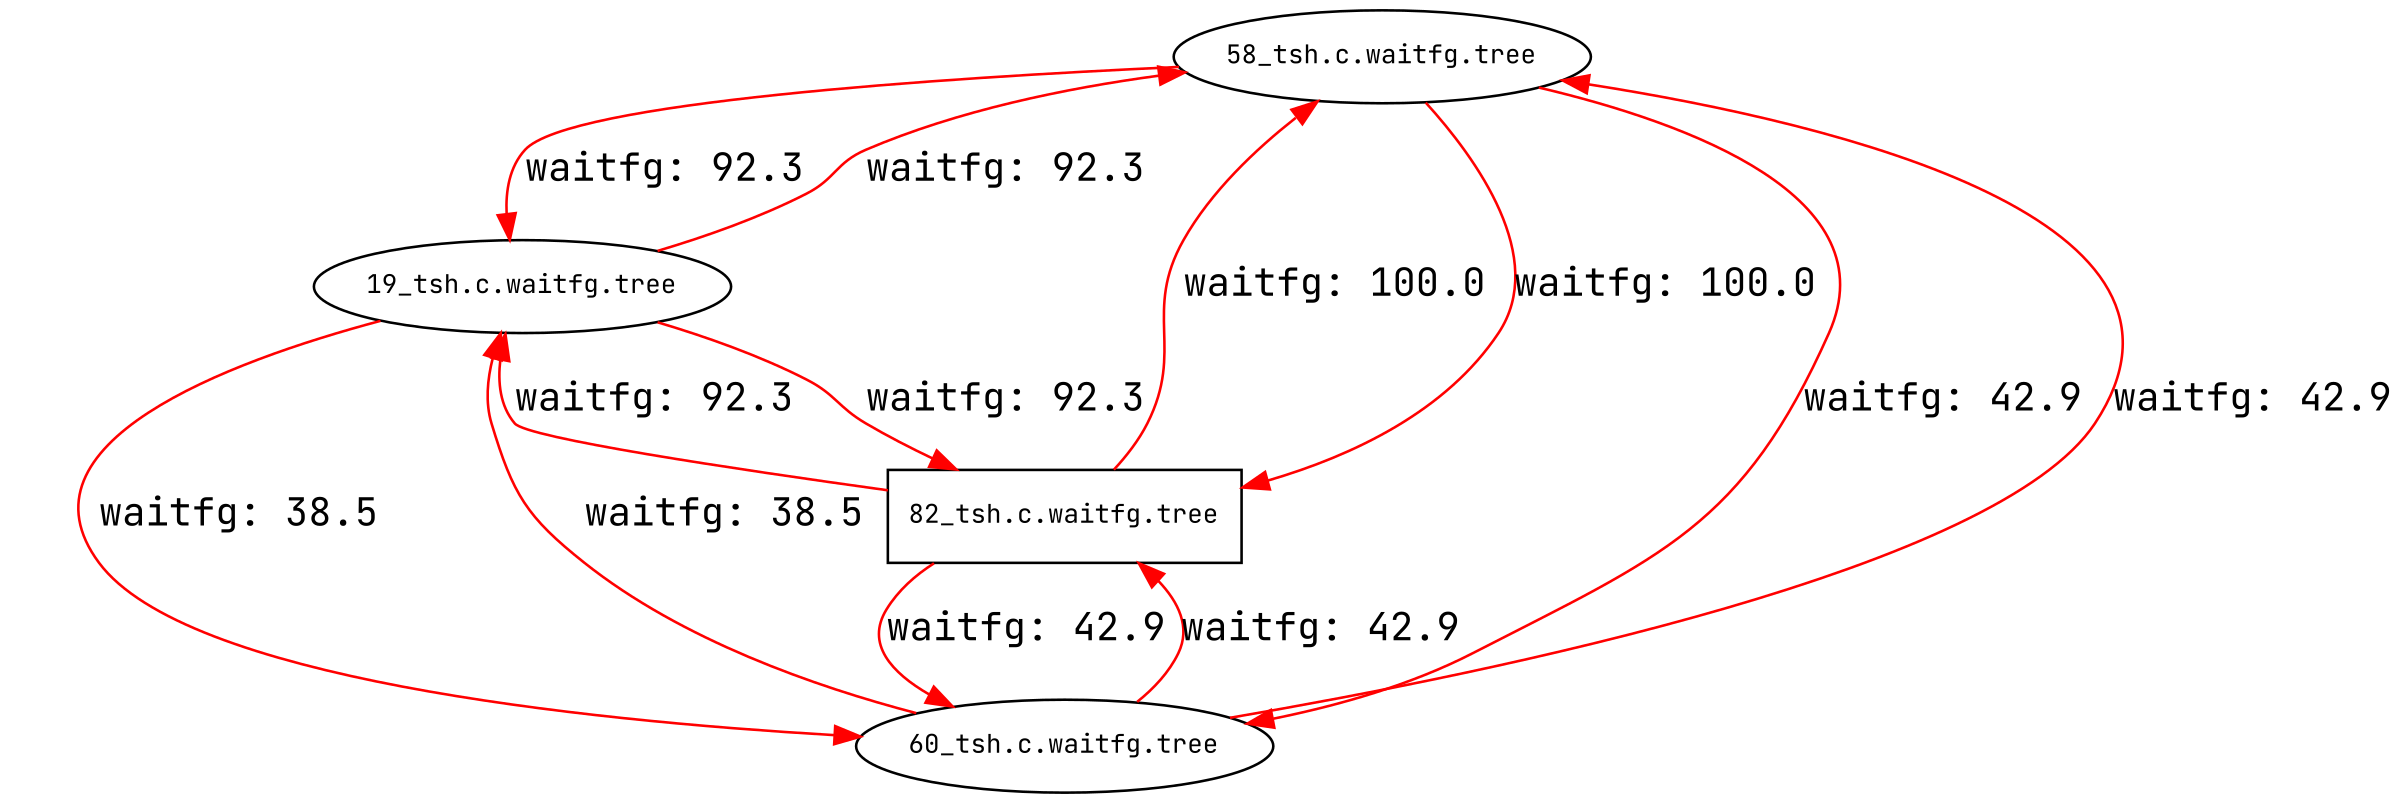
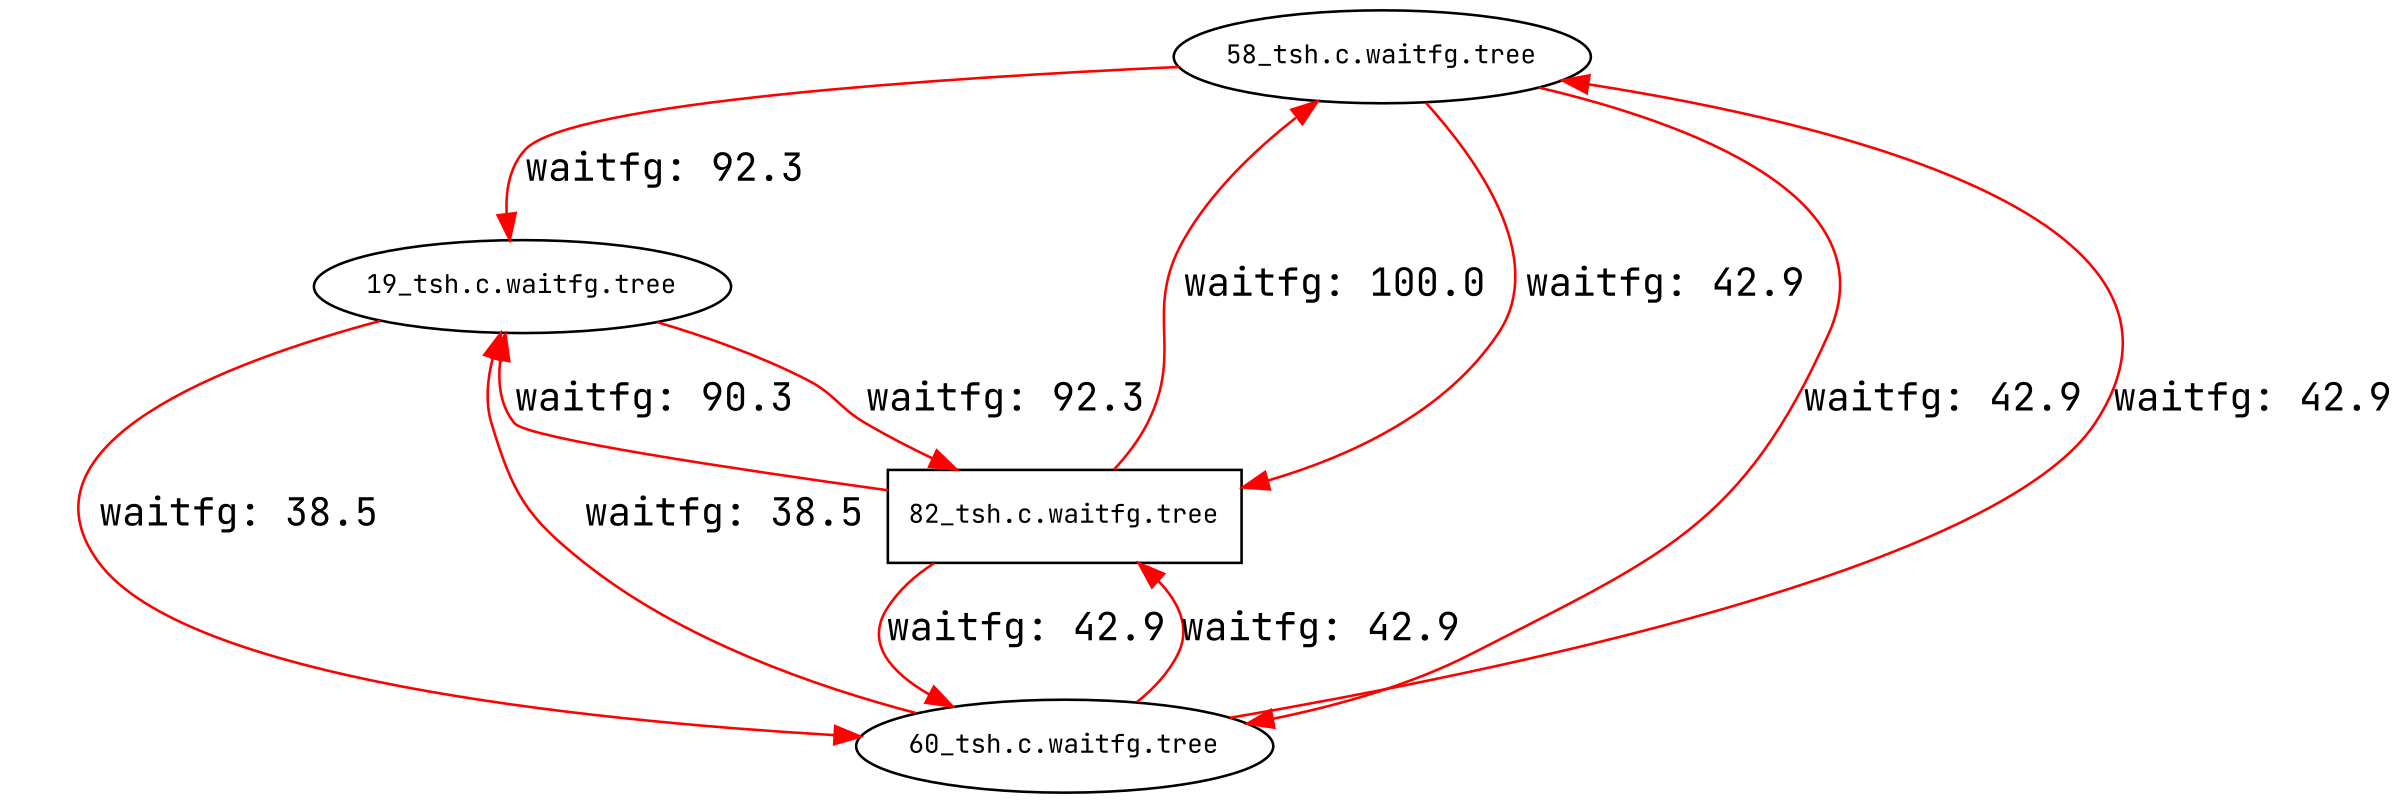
(898, 137) -> none
(1666, 287) -> (1666, 287)
(655, 401) -> (655, 401)
